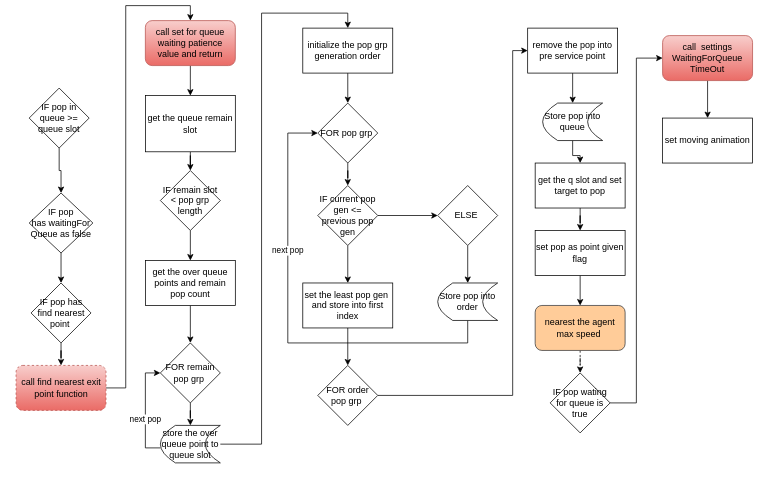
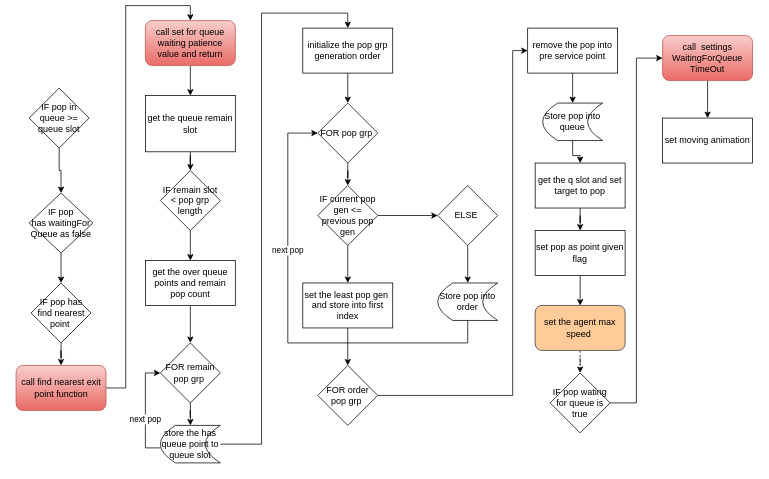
(580, 328) -> (580, 328)
(61, 388) -> (61, 388)
(190, 444) -> (190, 444)
